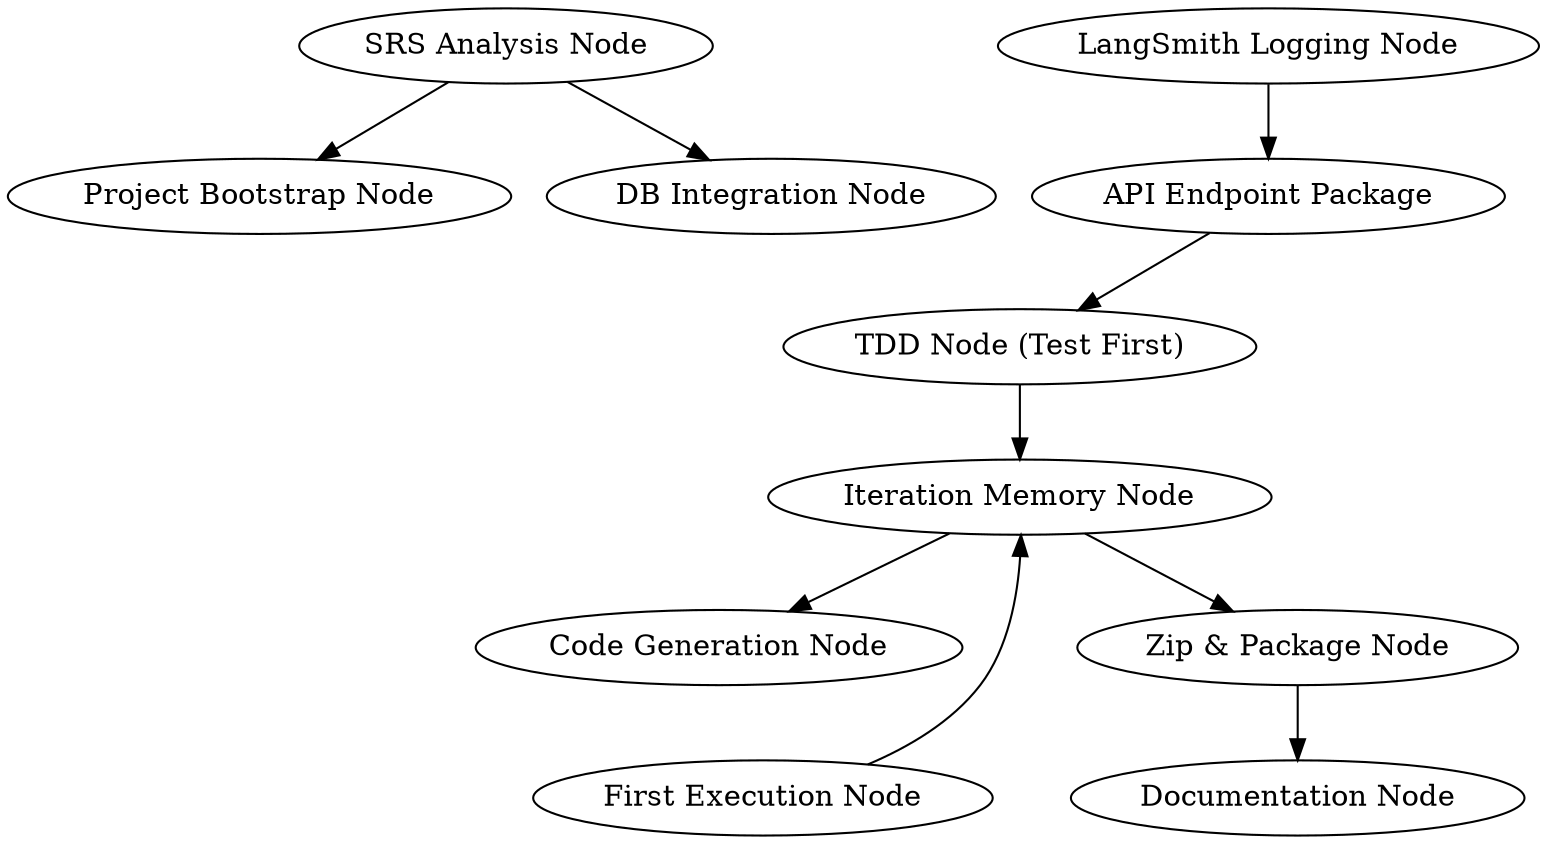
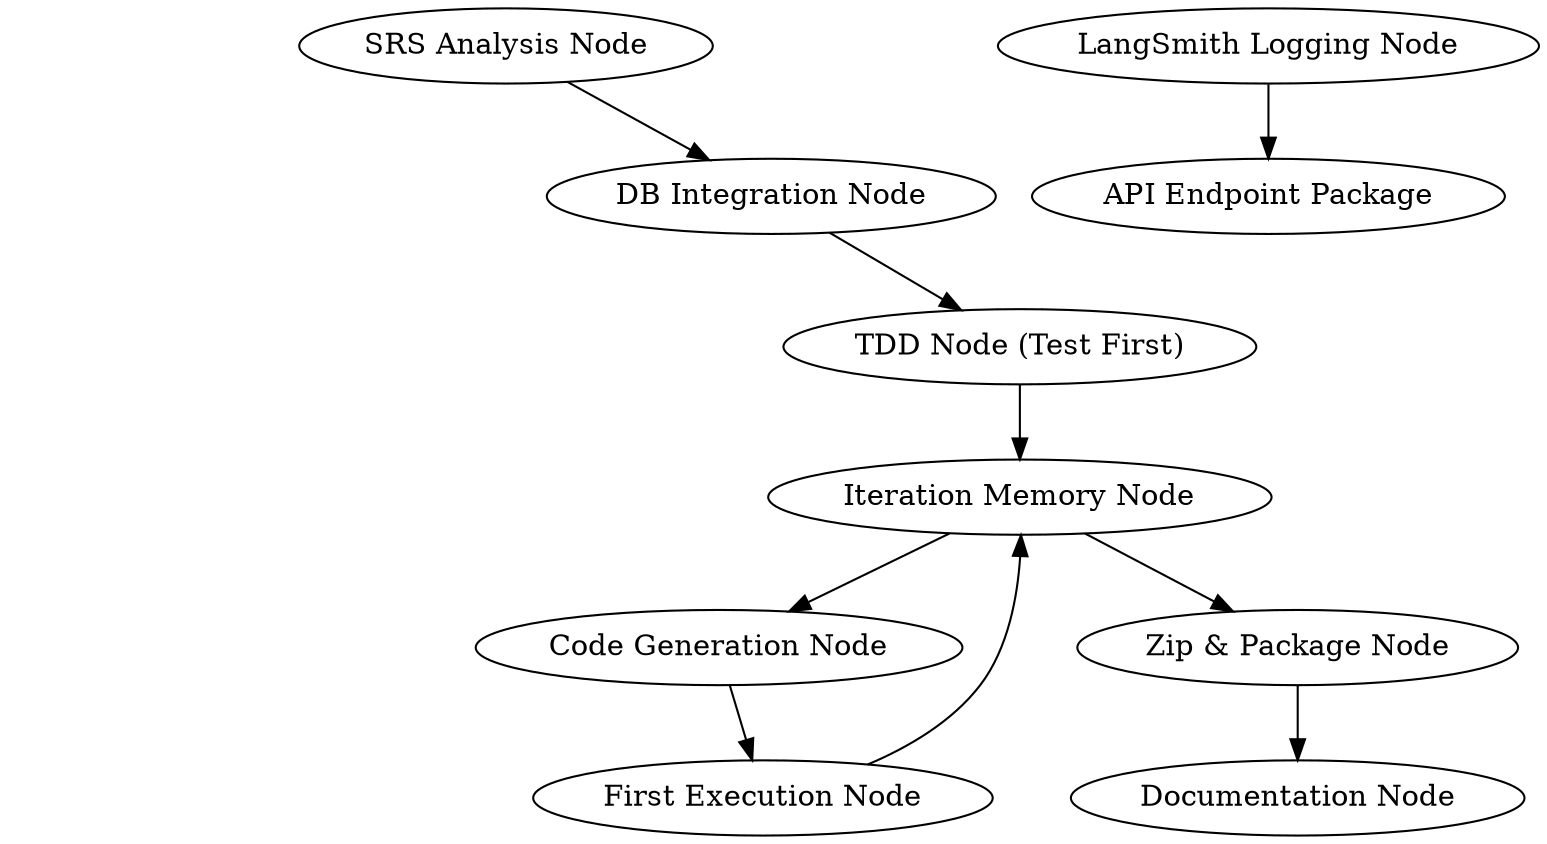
(260, 196) -> none
(1153, 266) -> (886, 266)
none -> (738, 713)
